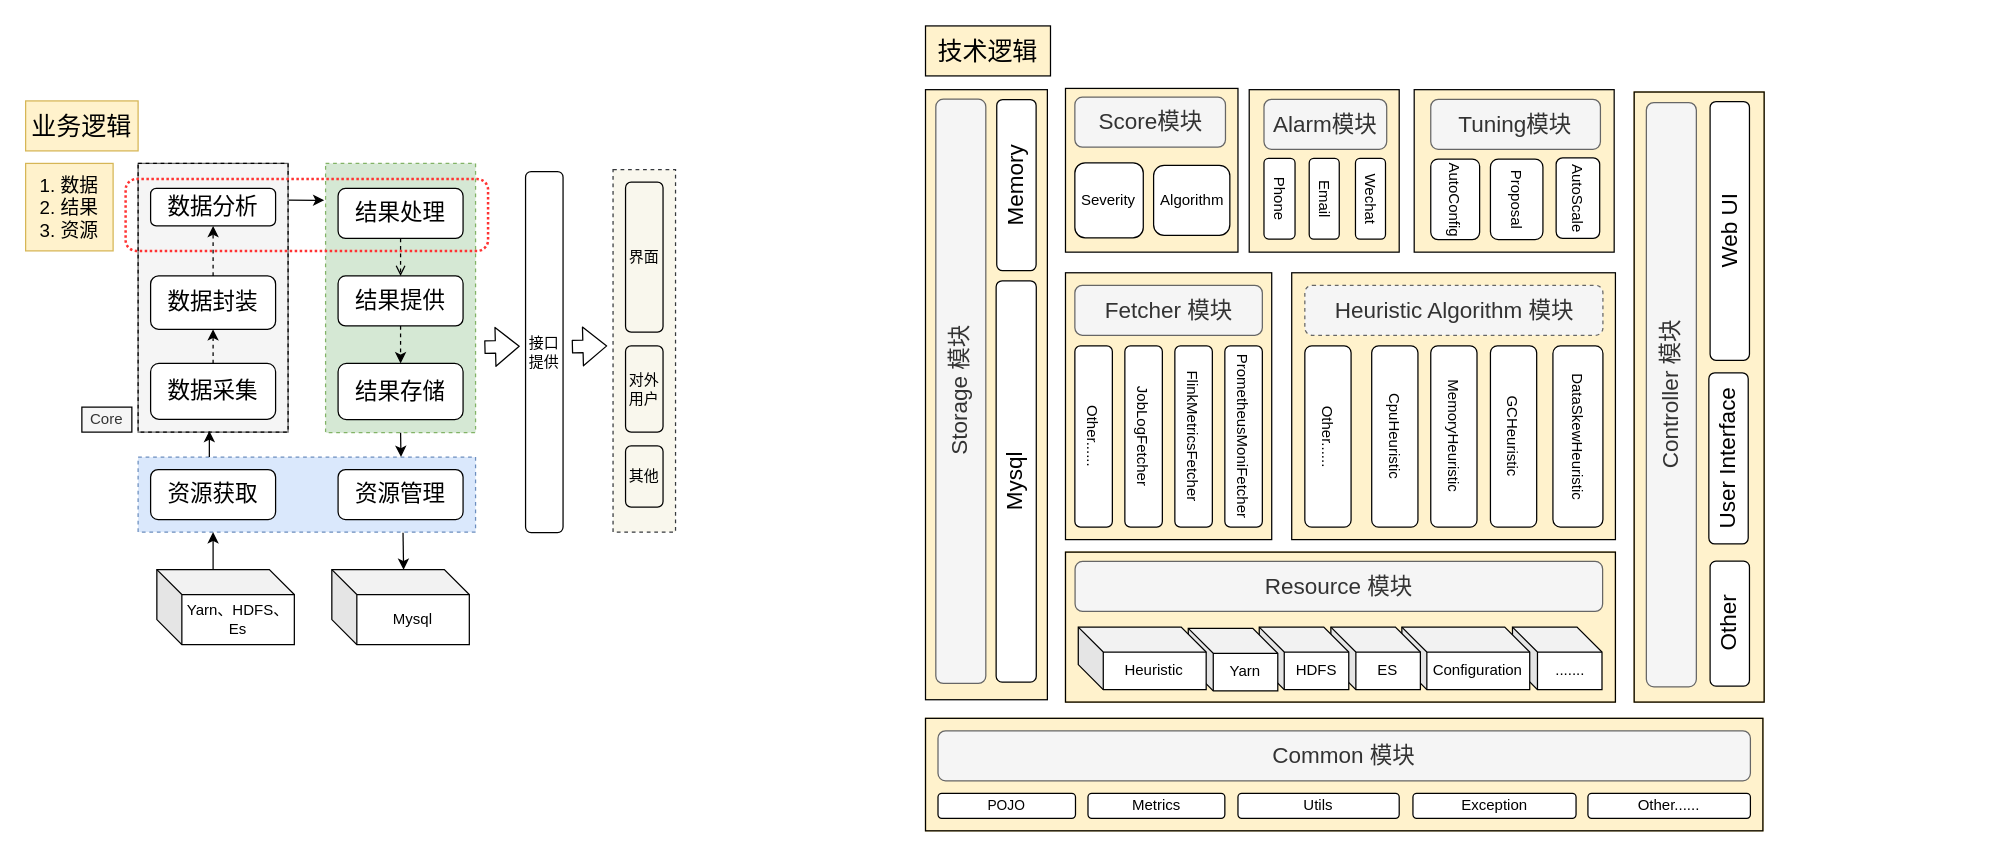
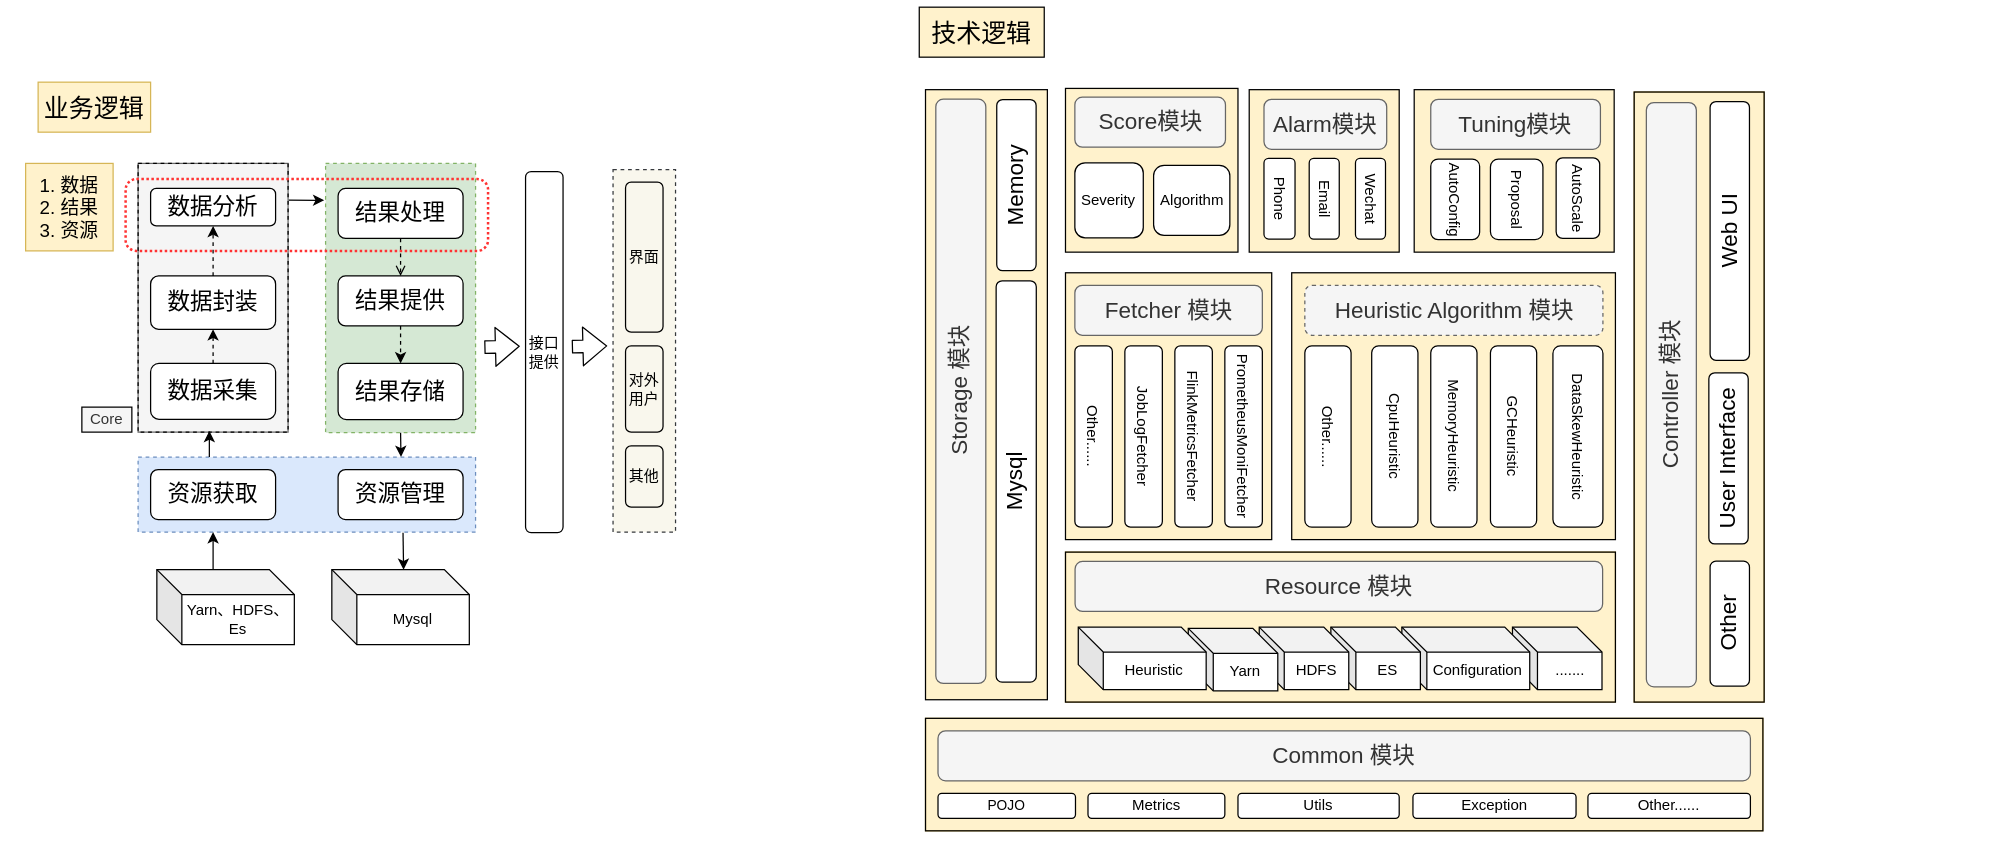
(988, 51) -> (982, 32)
(82, 126) -> (94, 107)
